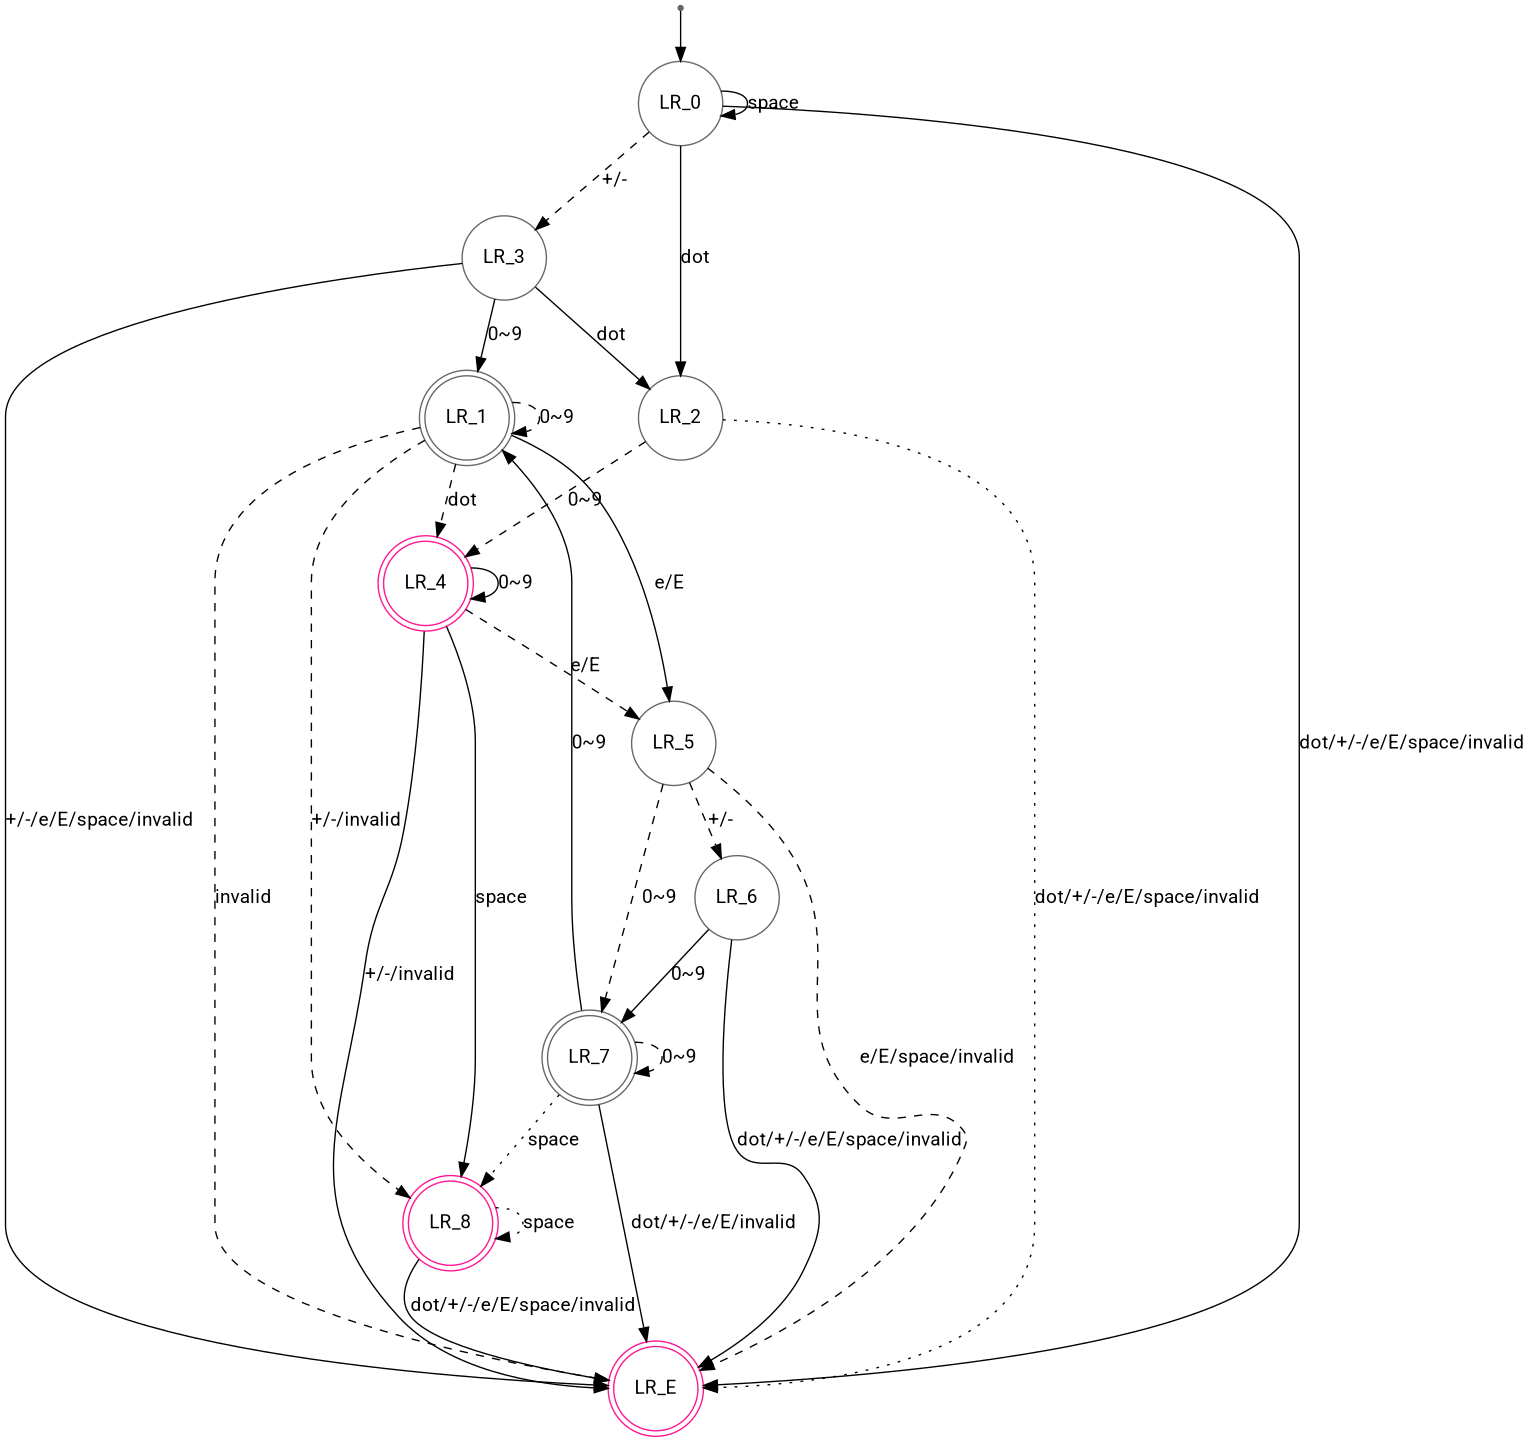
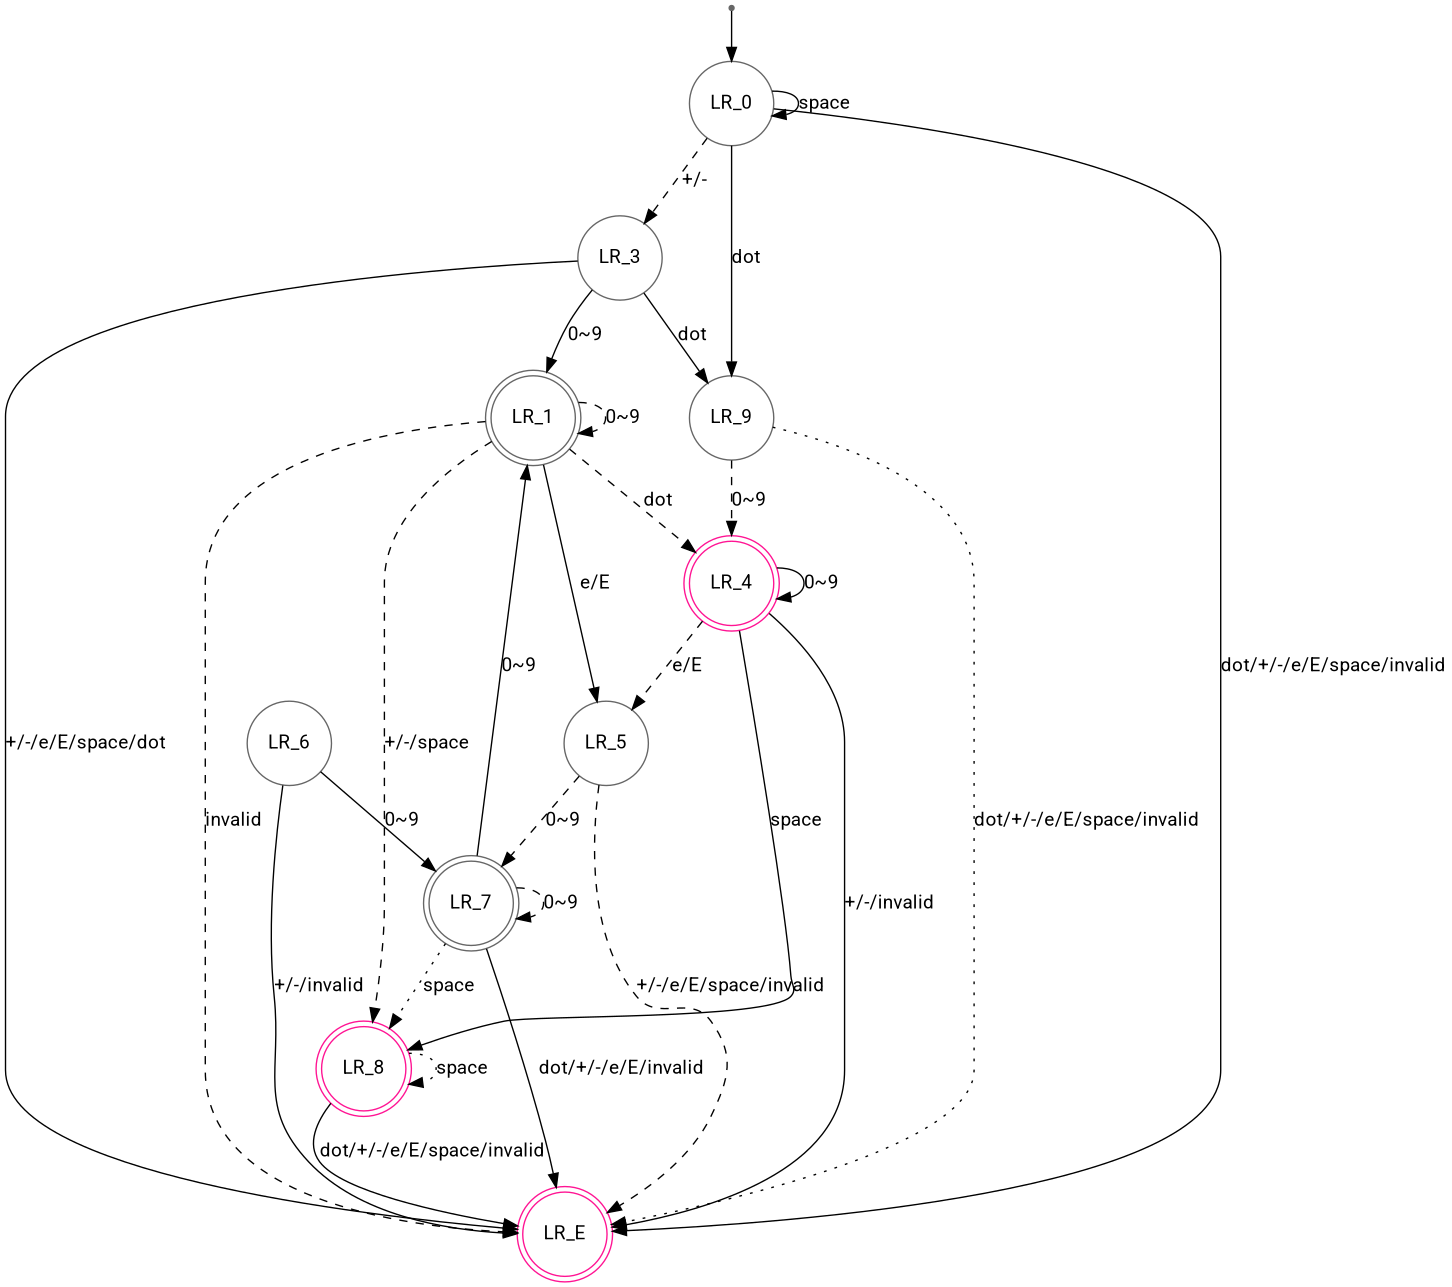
(681, 418) -> (732, 418)
(703, 814) -> none
(100, 821) -> (86, 743)
(357, 821) -> (427, 743)
(938, 1058) -> (731, 986)
(850, 1141) -> (320, 986)
